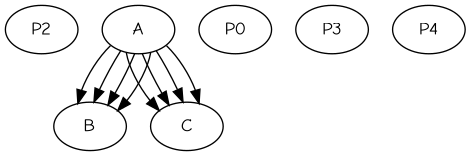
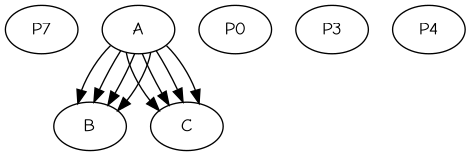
(42, 30) -> (42, 30)
